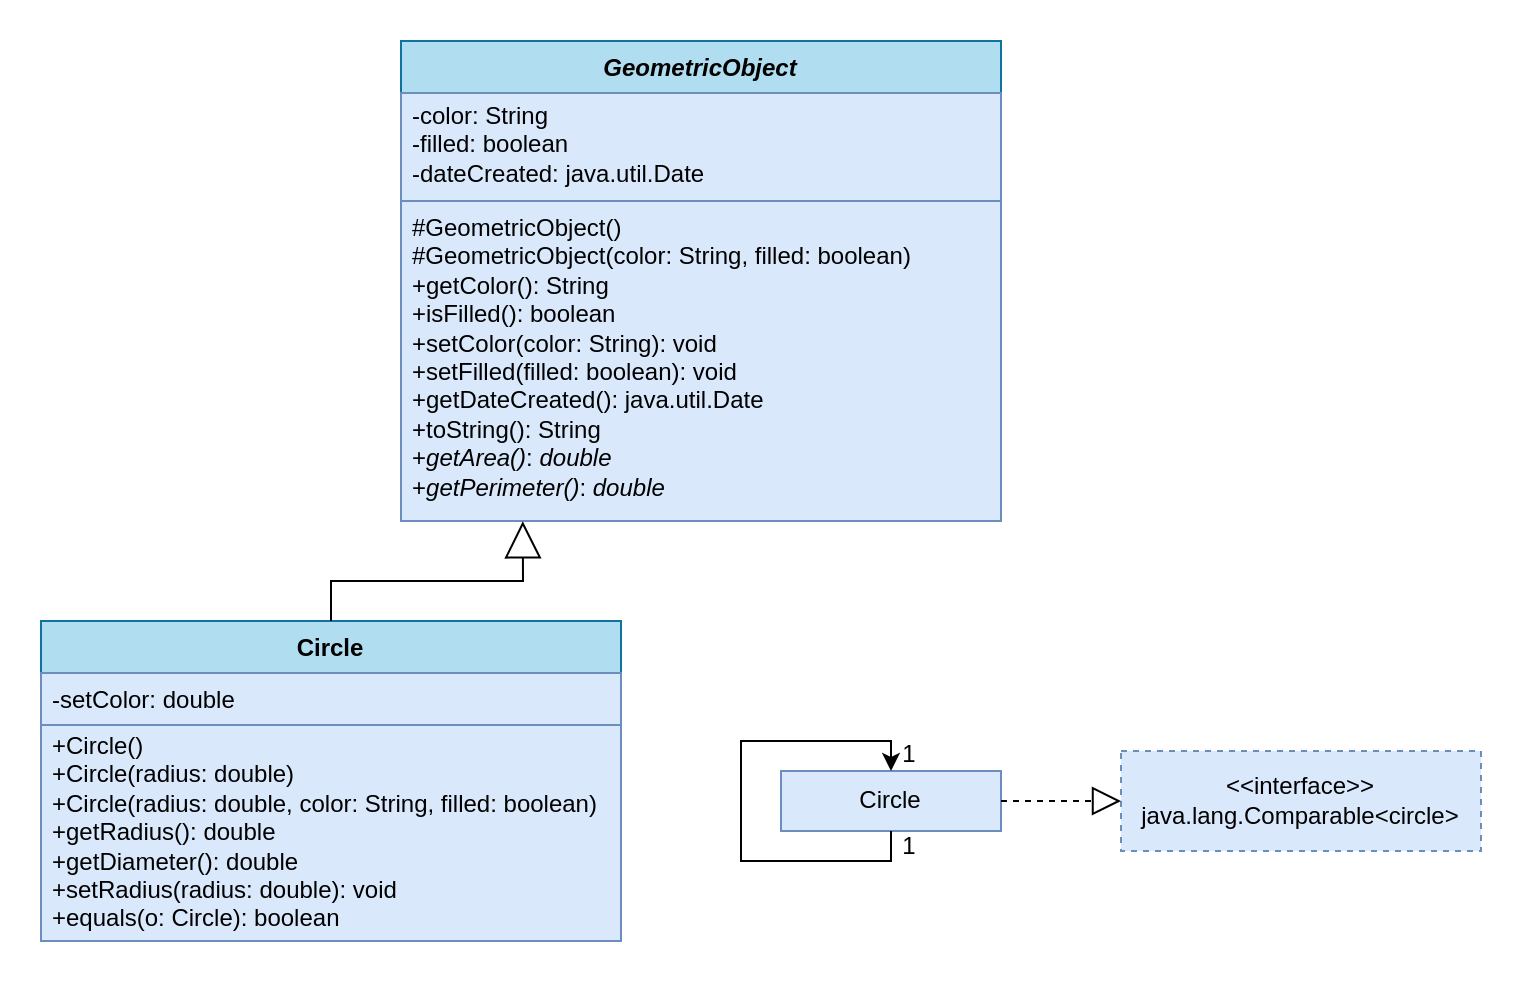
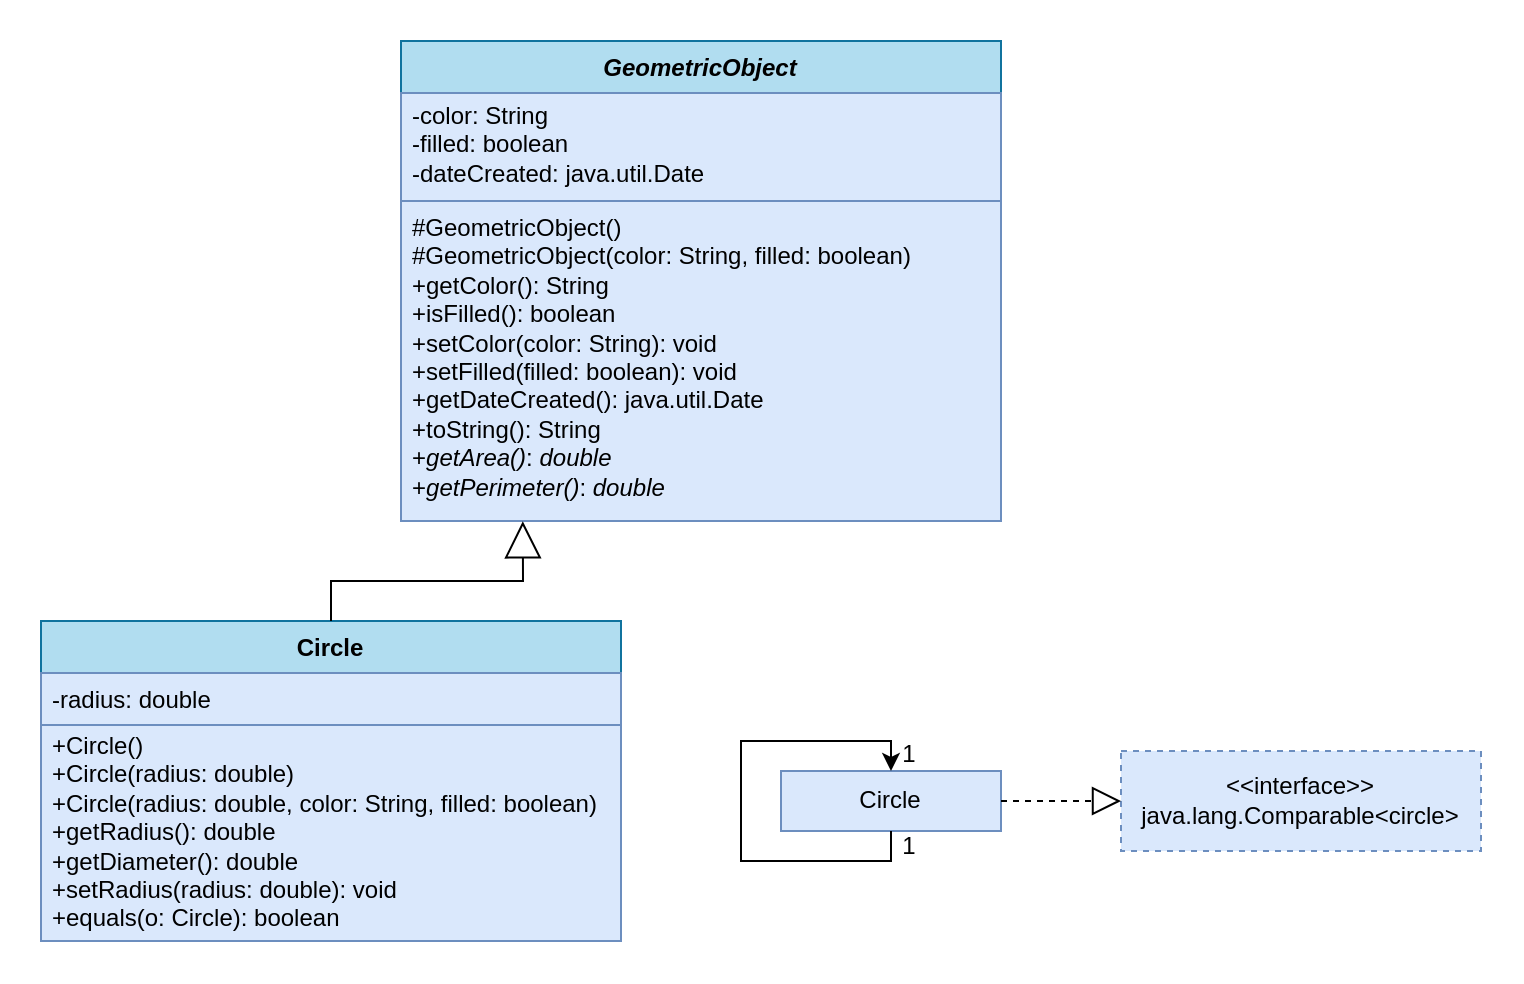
(155, 701) -> (141, 701)
